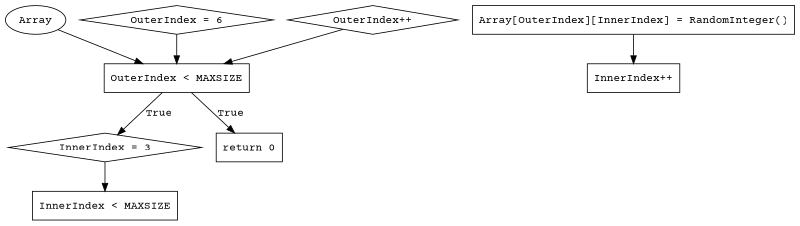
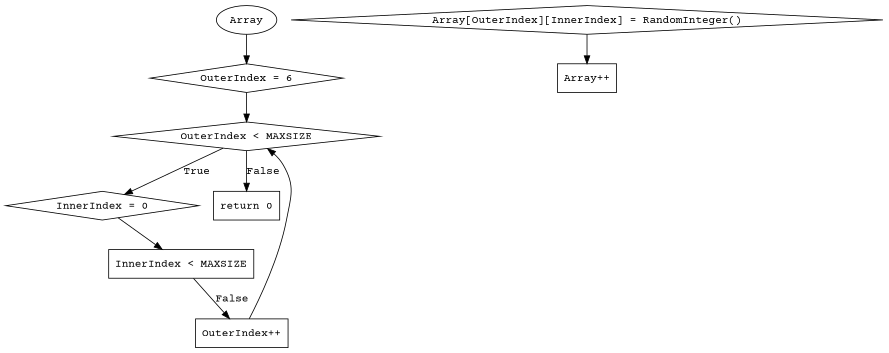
(373, 20) -> (242, 333)
(634, 20) -> (587, 20)
(97, 45) -> (247, 45)
(177, 78) -> (247, 136)
(634, 78) -> (587, 78)
(231, 113) -> (263, 171)
(105, 147) -> (102, 206)
none -> (209, 295)
